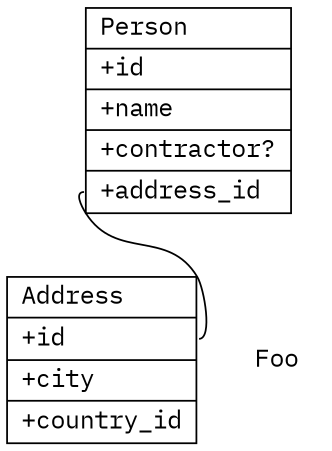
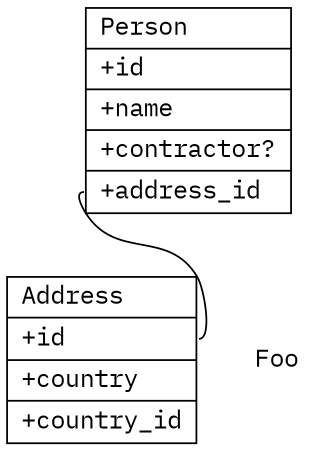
(58, 380) -> (81, 380)
